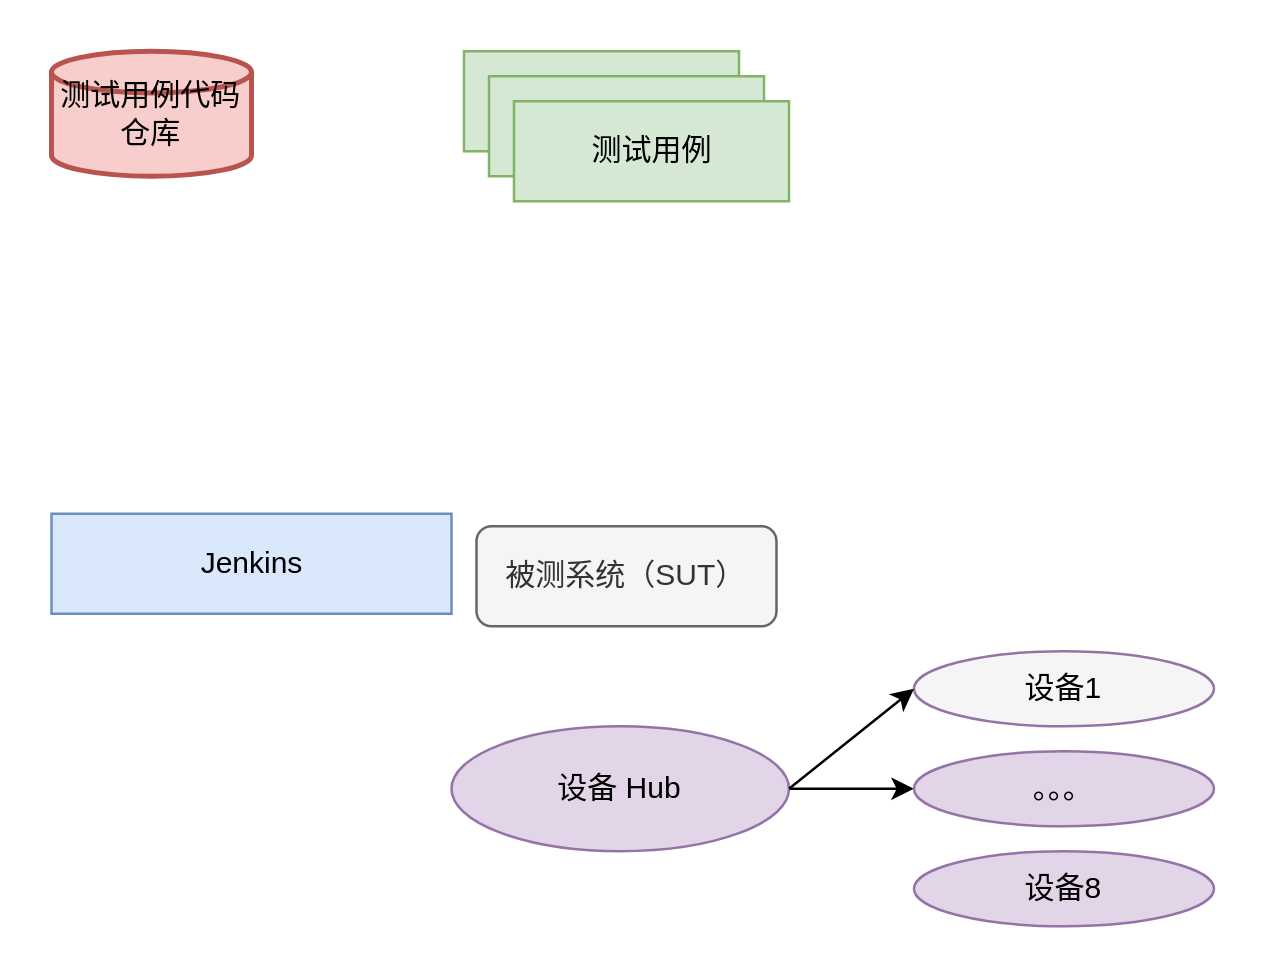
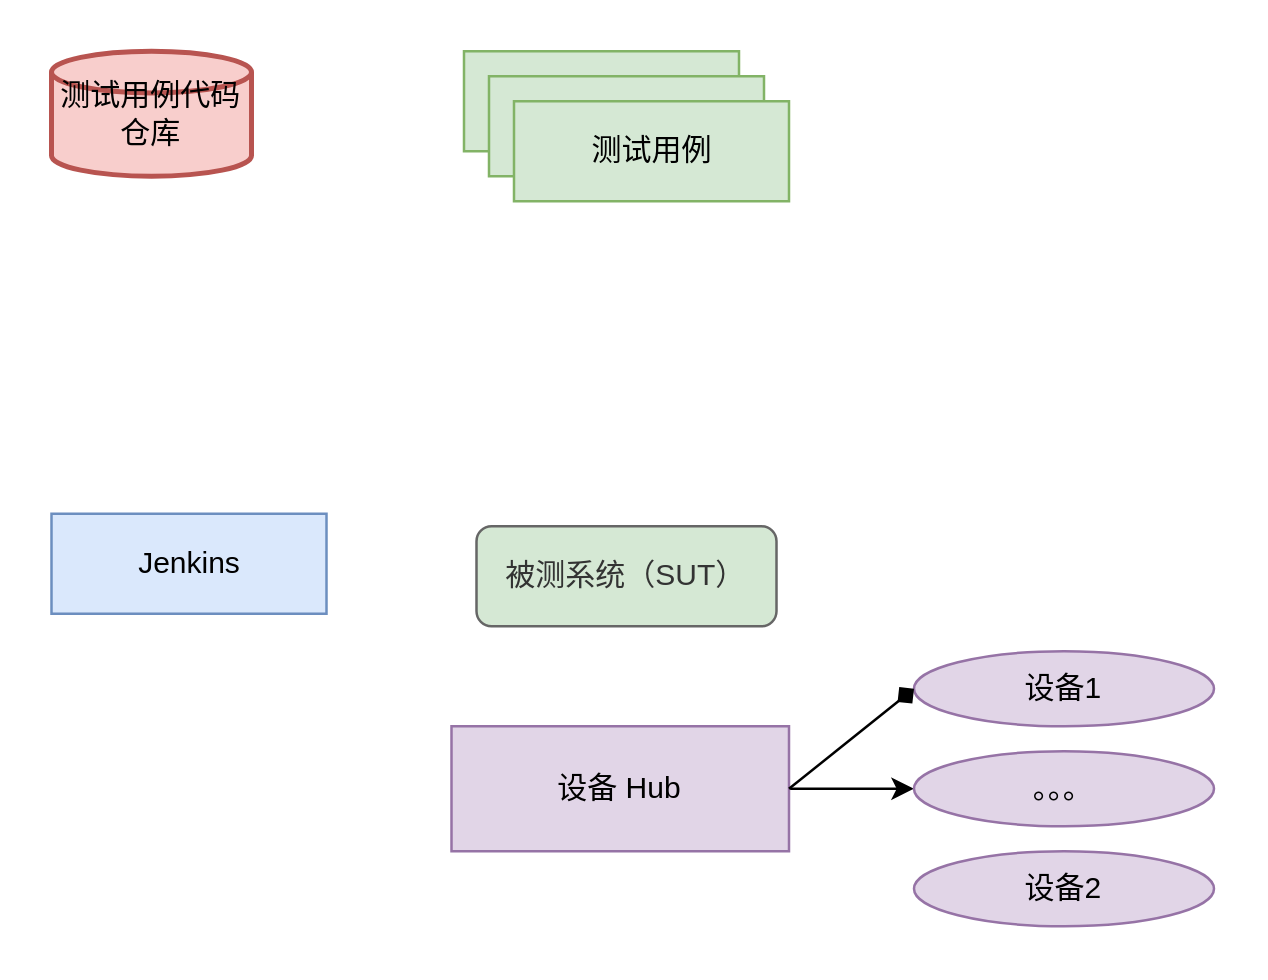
(251, 564) -> (189, 564)
(626, 576) -> (626, 576)
(1064, 689) -> (1064, 689)
(900, 700) -> (898, 701)
(620, 789) -> (620, 789)
(1064, 889) -> (1064, 889)
